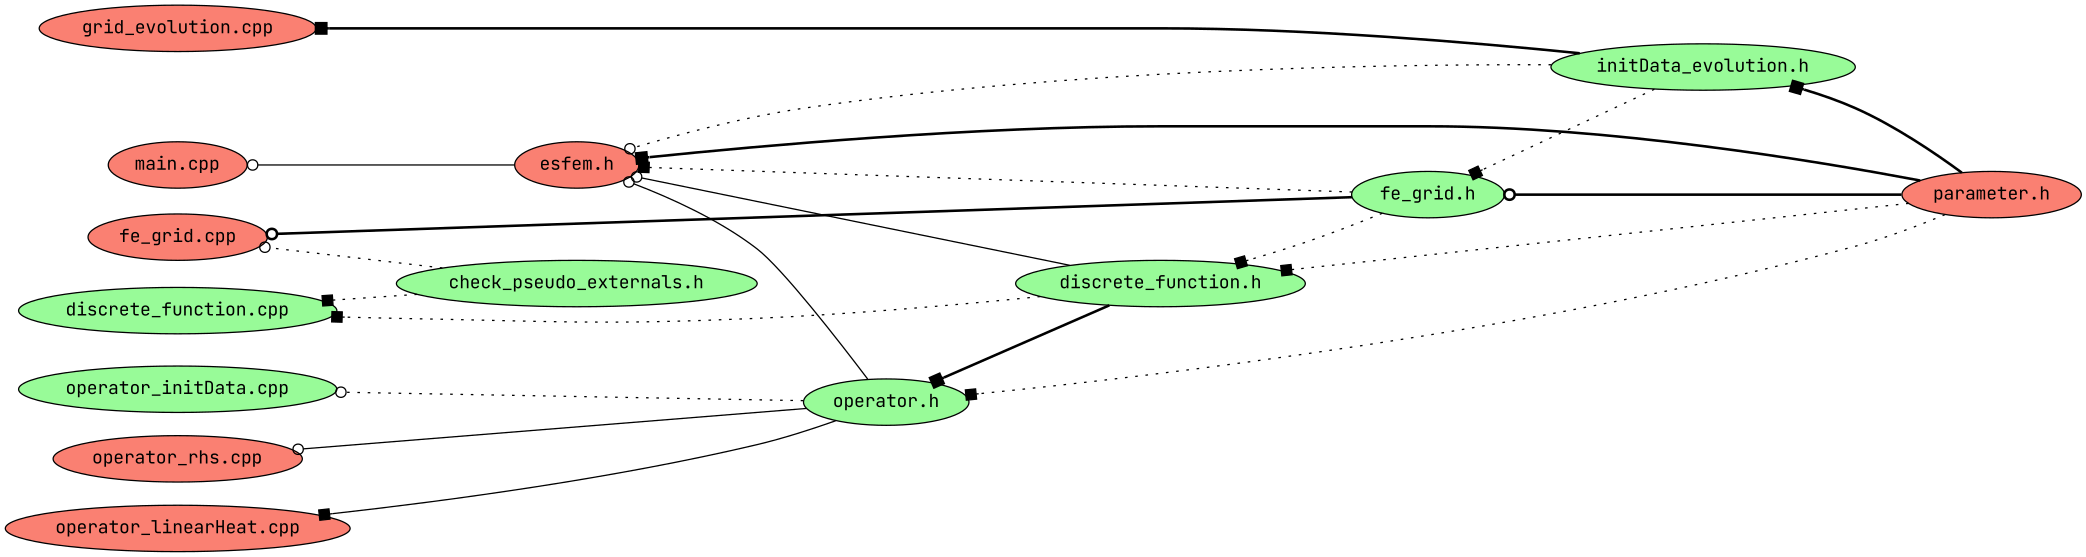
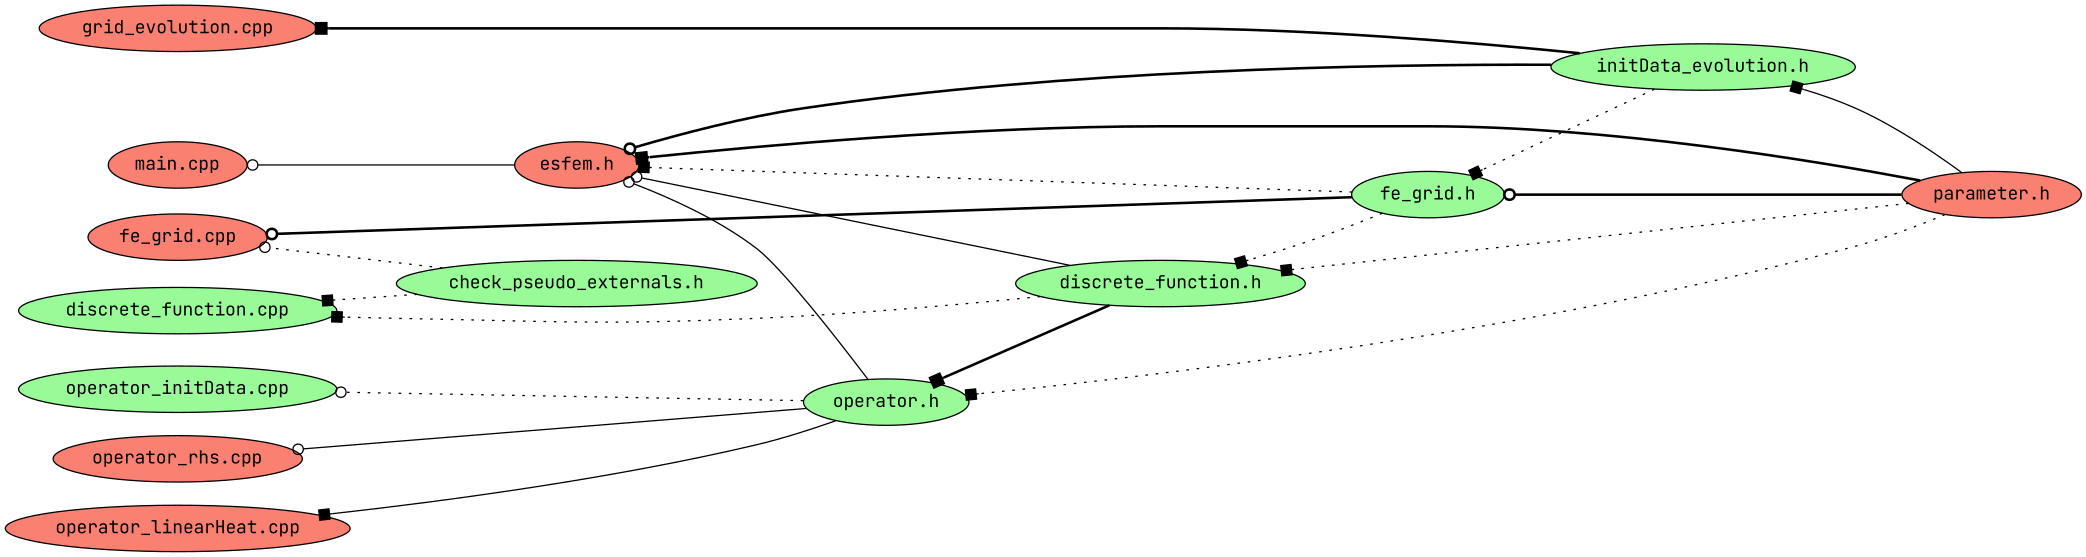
(1090, 79) -> (1090, 79)
(1887, 124) -> (1887, 124)
